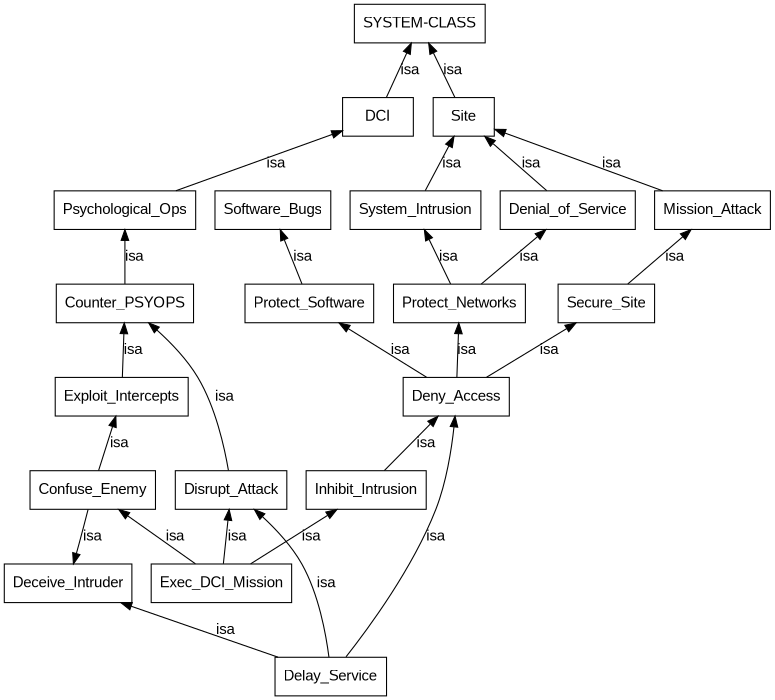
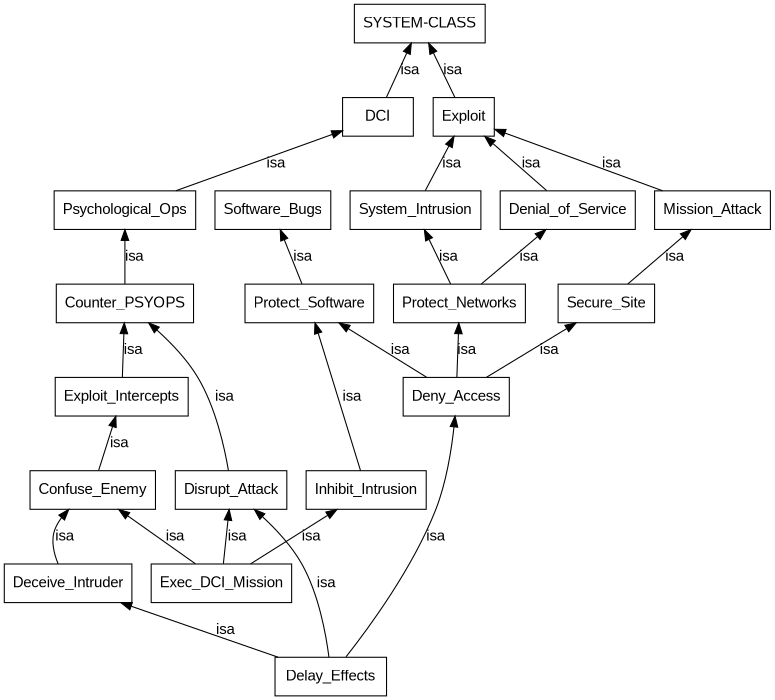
(464, 117) -> (464, 117)
(407, 447) -> (339, 402)
(82, 531) -> (53, 540)
(331, 677) -> (331, 677)
